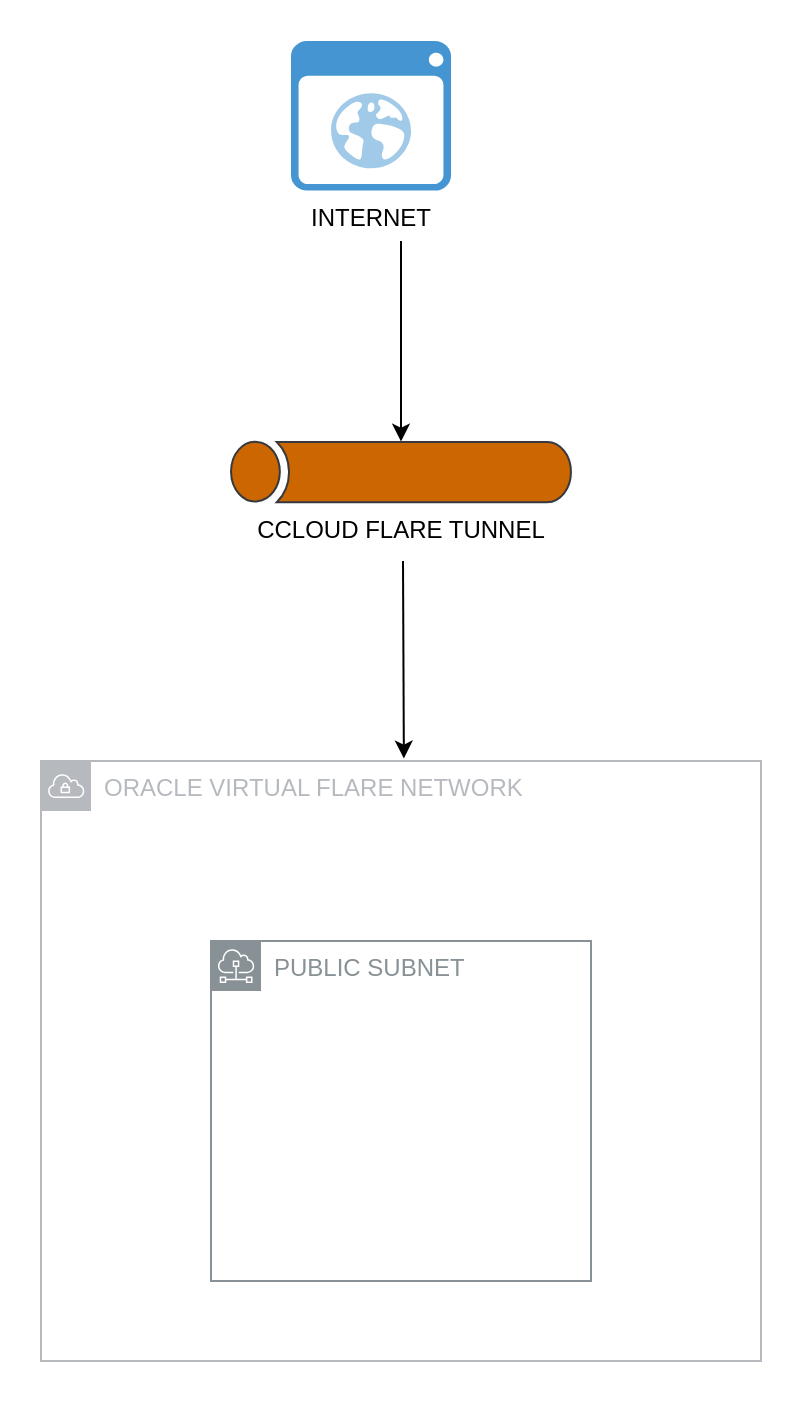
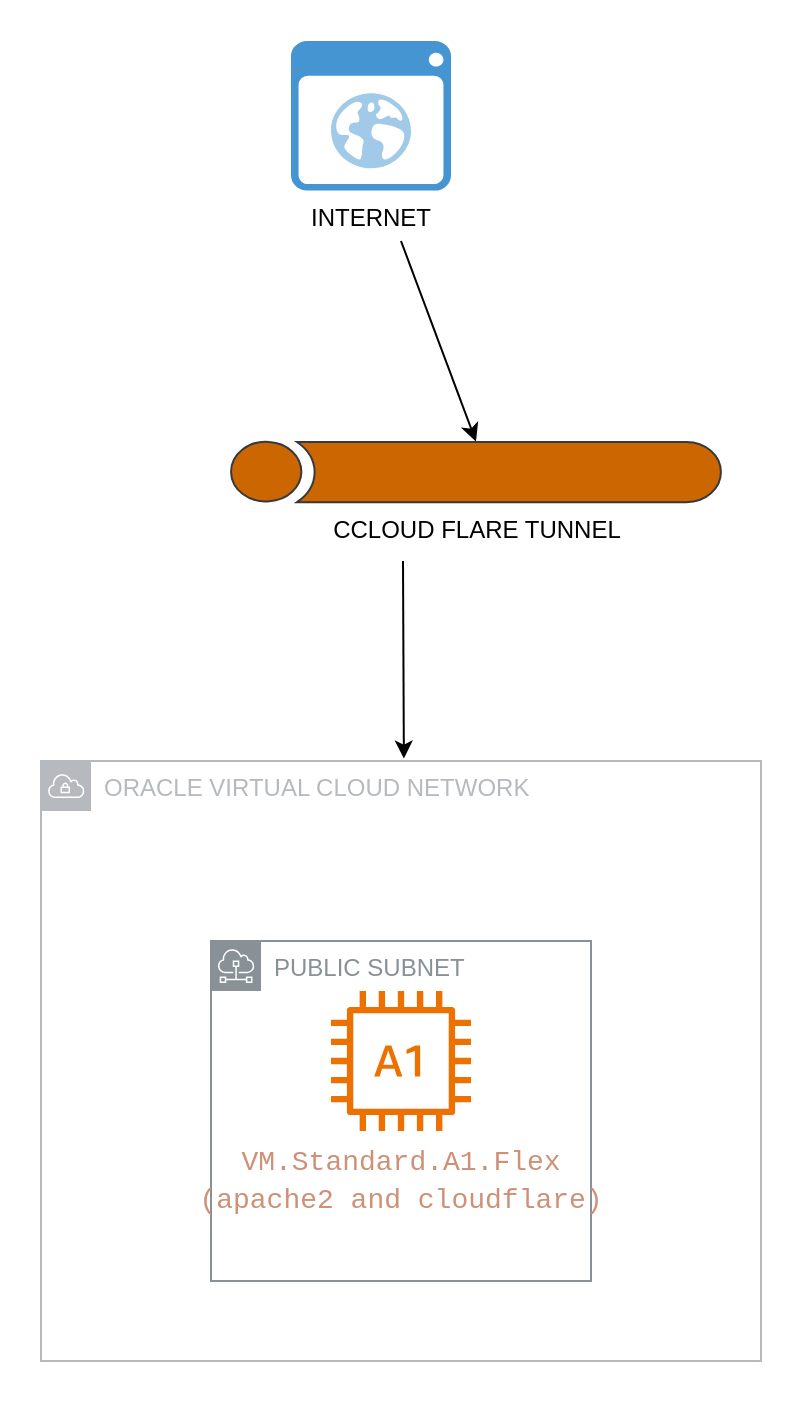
(401, 472) -> (476, 472)
(284, 789) -> (284, 789)
none -> (401, 1061)
